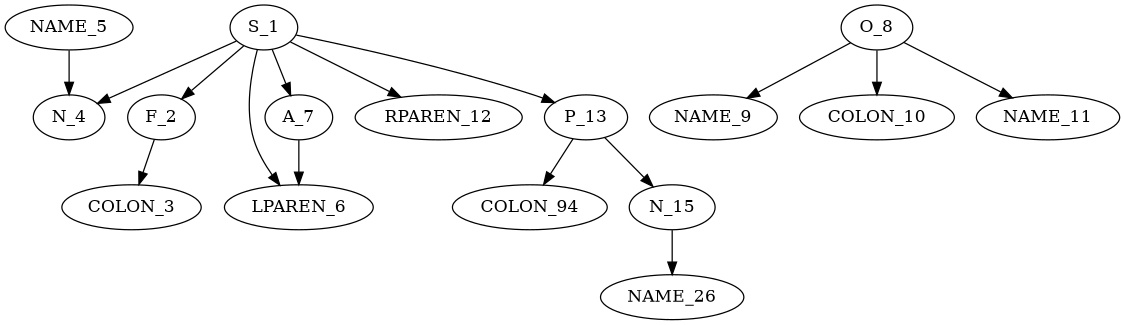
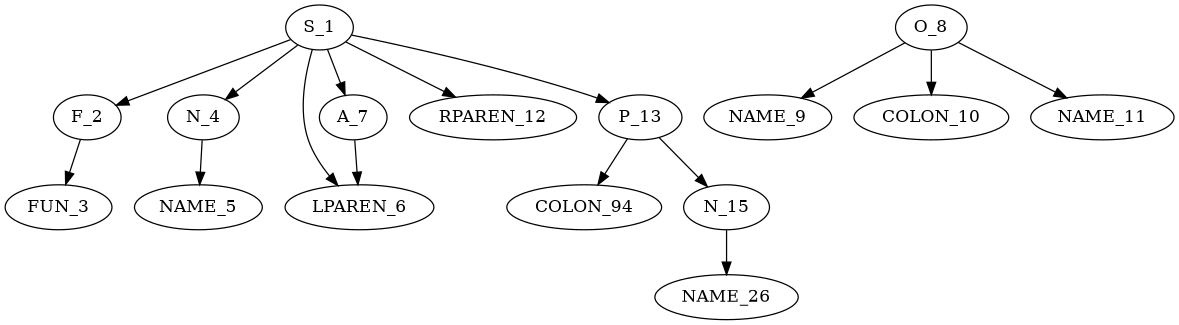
(69, 66) -> (201, 156)
(132, 207) -> (59, 207)
